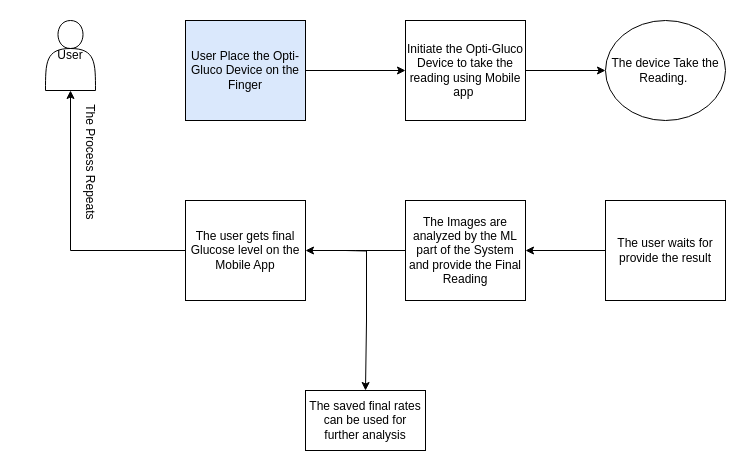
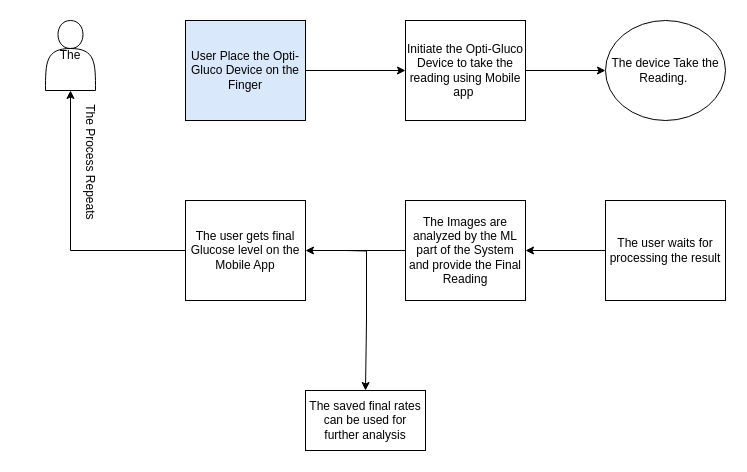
(71, 56) -> (71, 56)
(666, 251) -> (666, 251)
